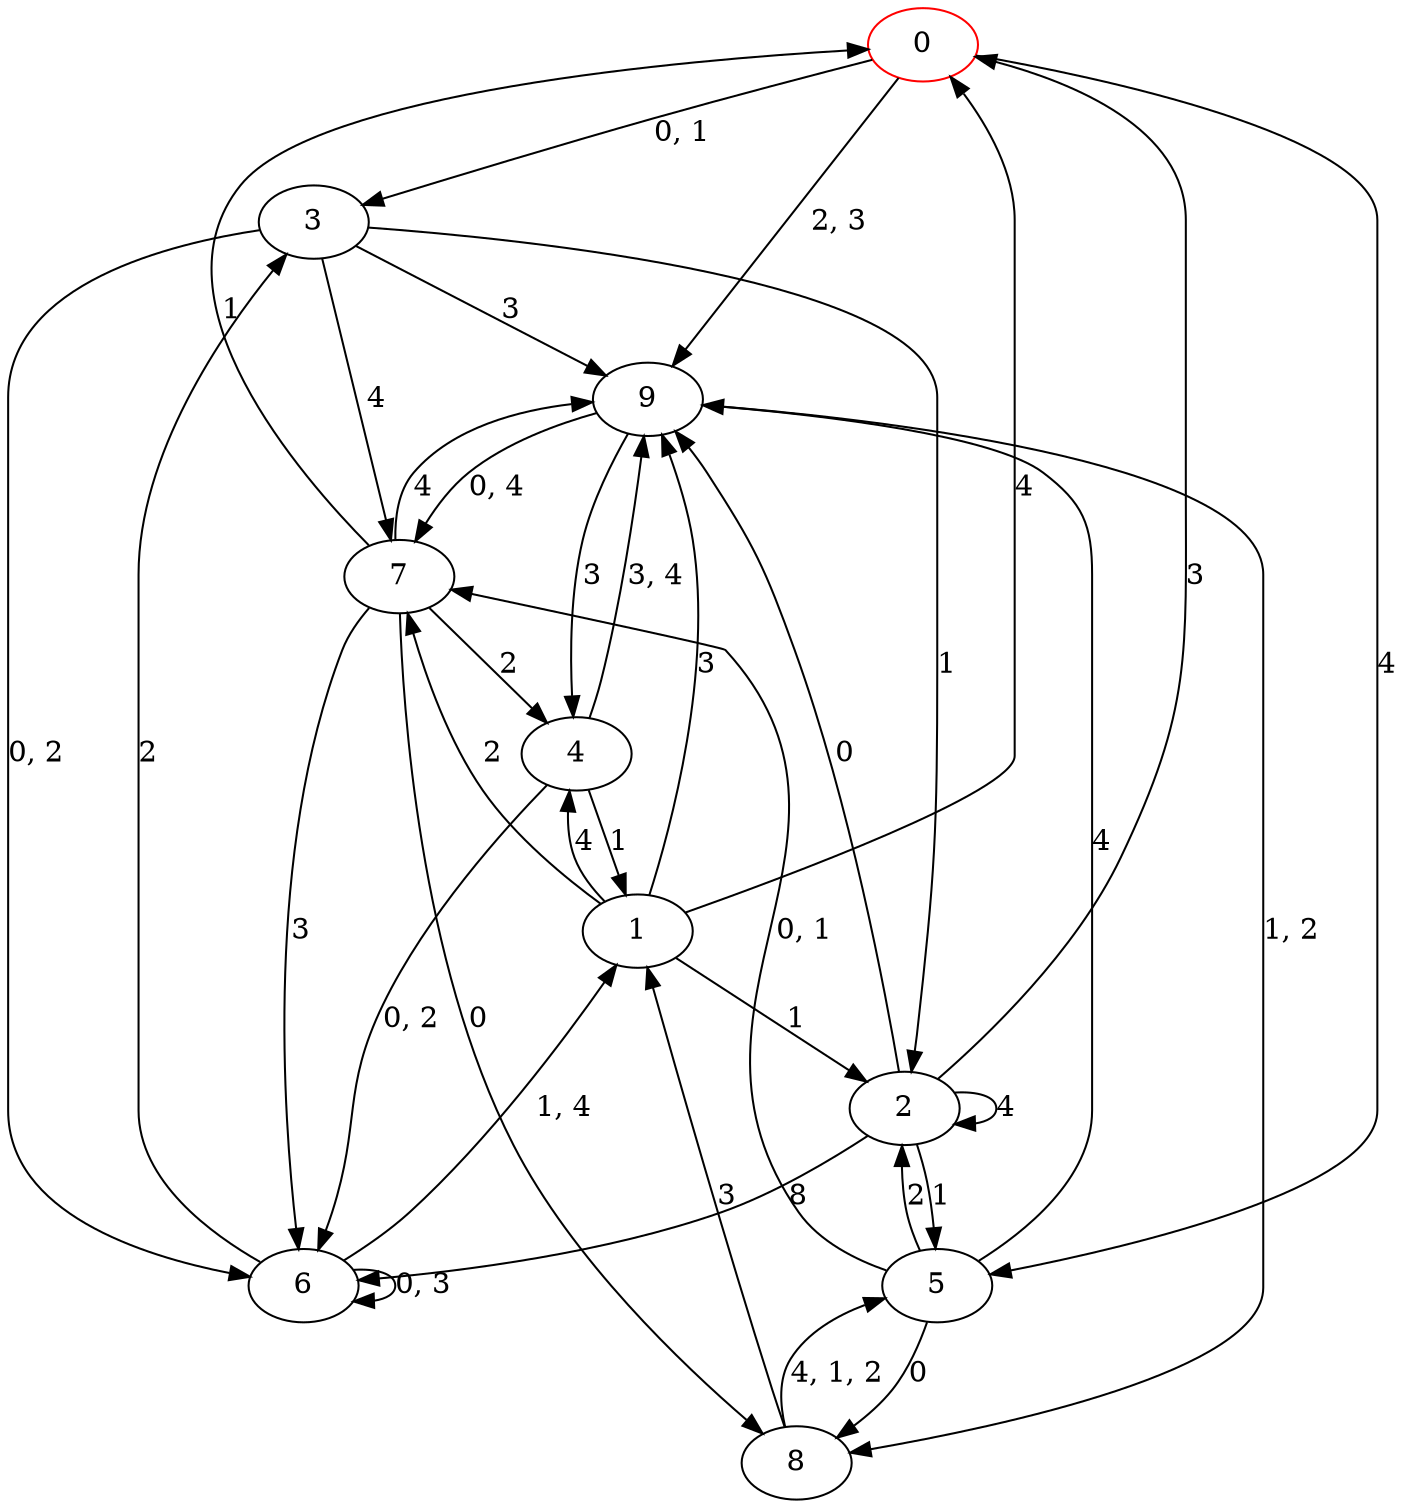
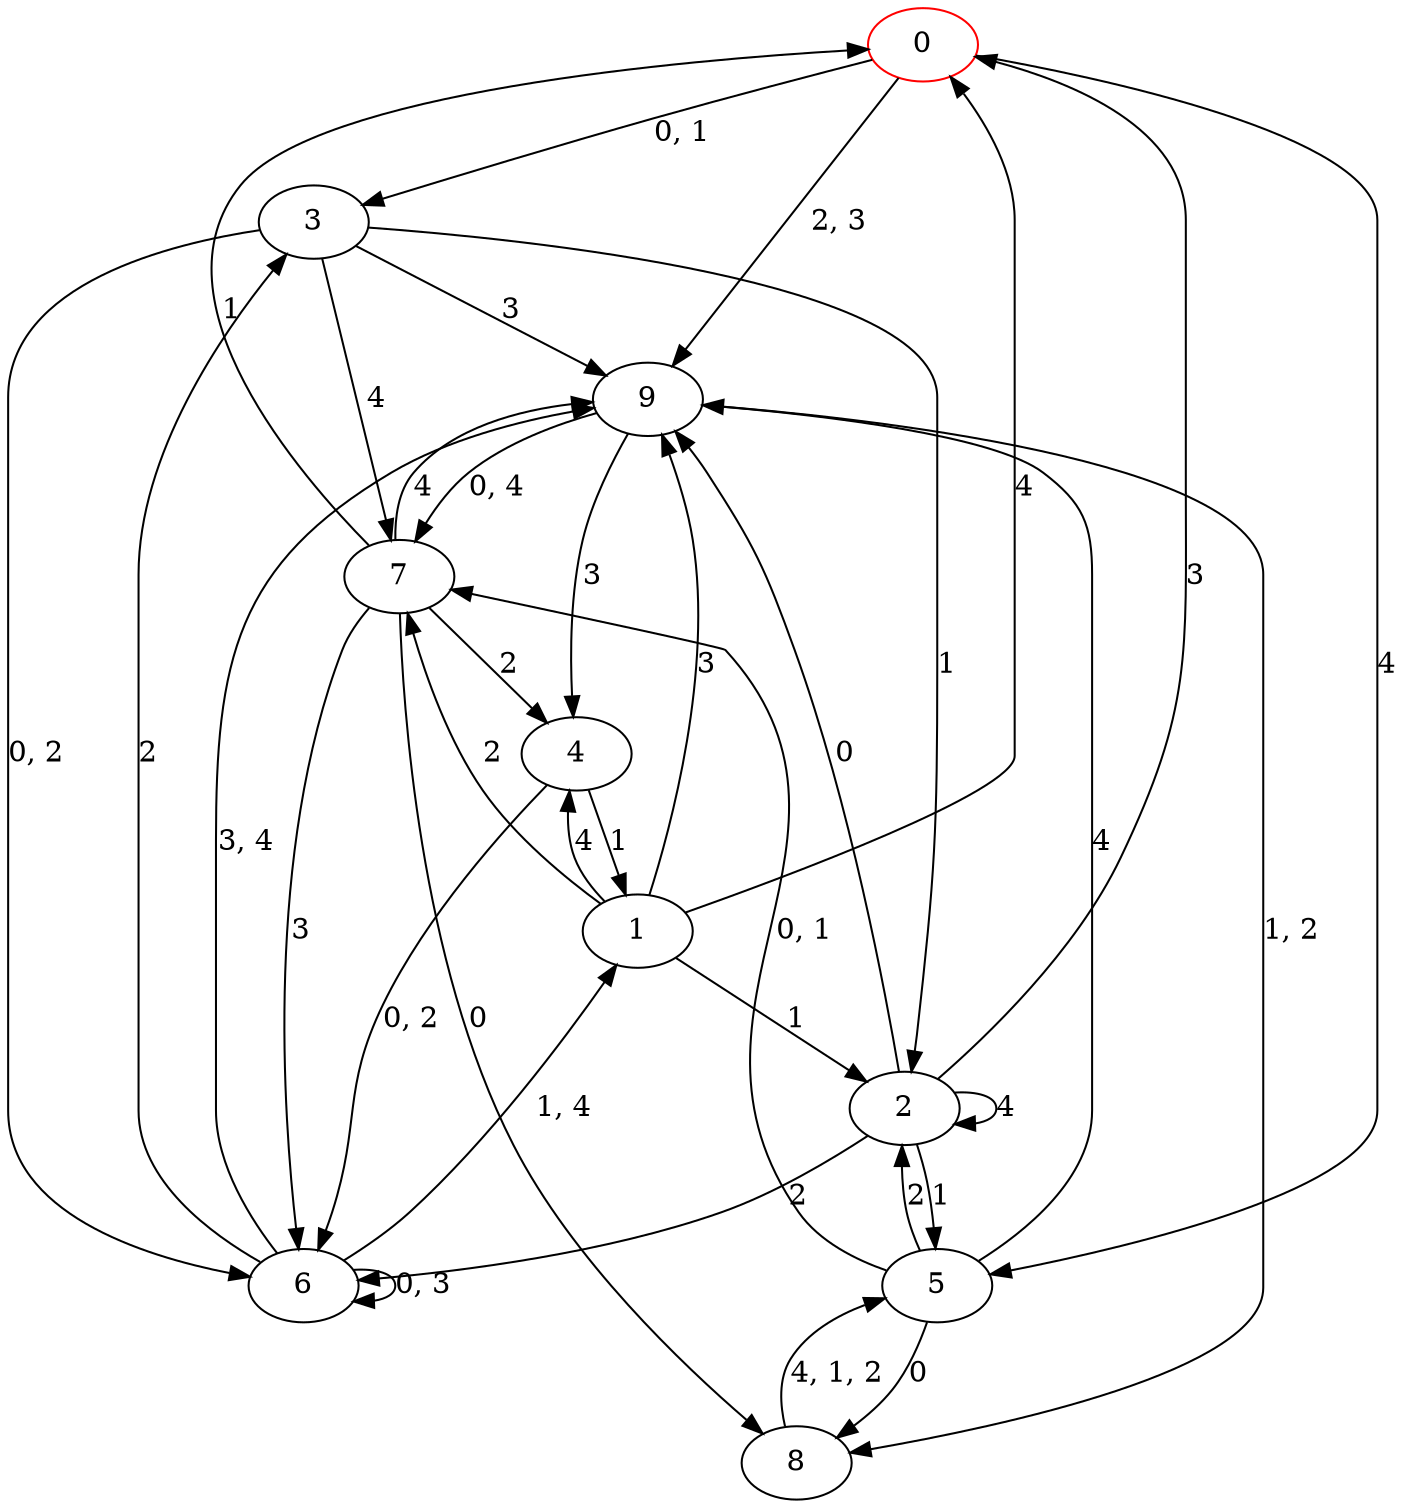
(621, 589) -> (220, 741)
(713, 1197) -> none
(799, 1197) -> (799, 1197)
